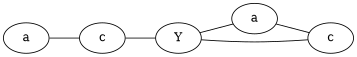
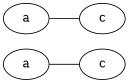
(178, 38) -> none
